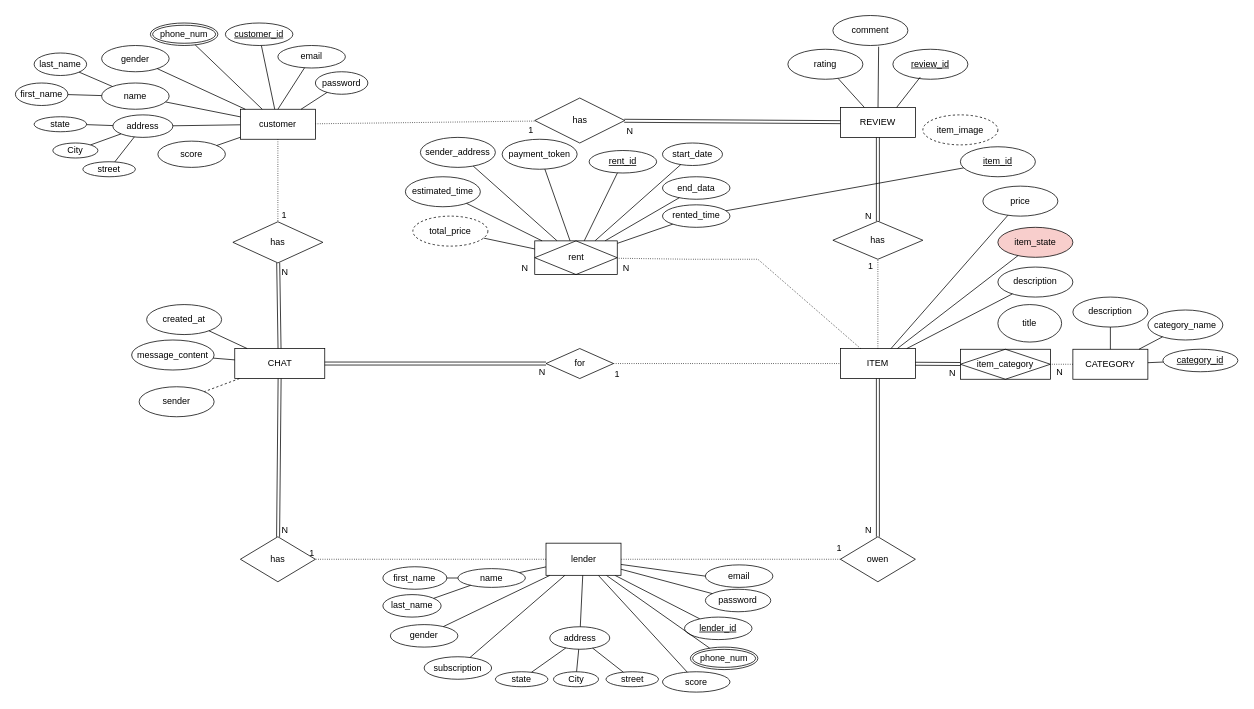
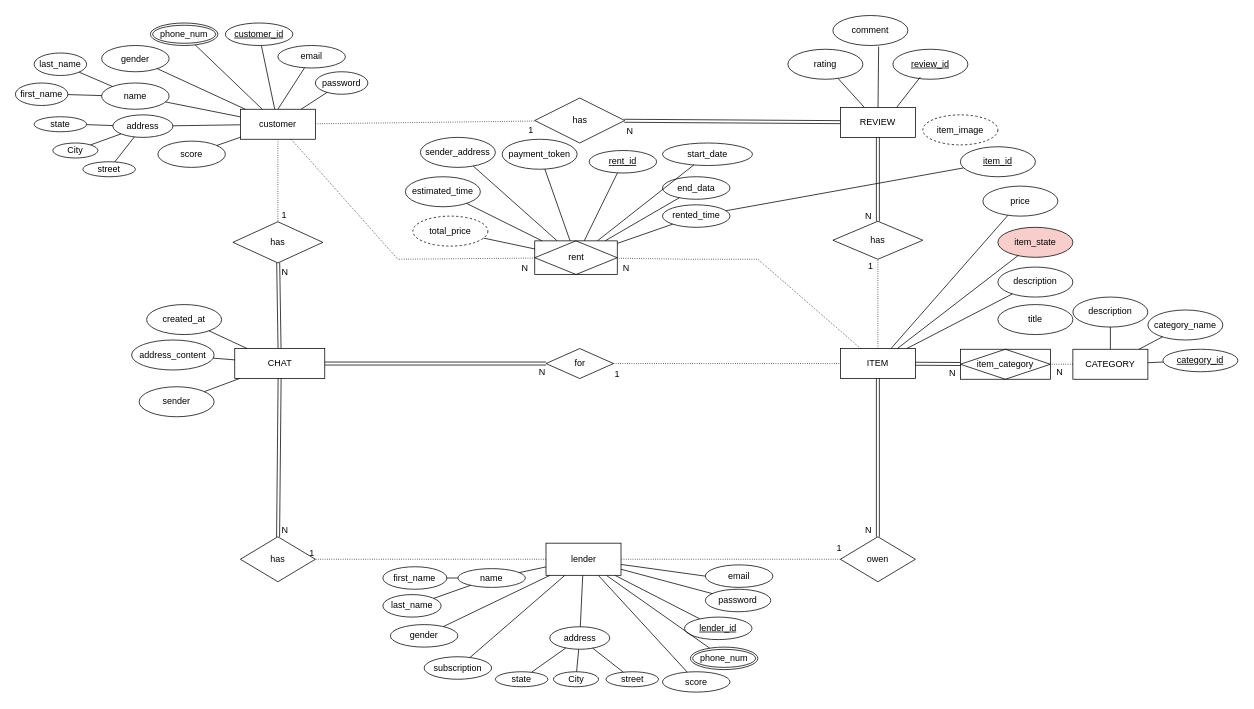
(692, 154) -> (707, 154)
none -> (390, 250)
(1030, 323) -> (1035, 319)
(173, 355) -> (173, 355)
(221, 385) -> (221, 385)
